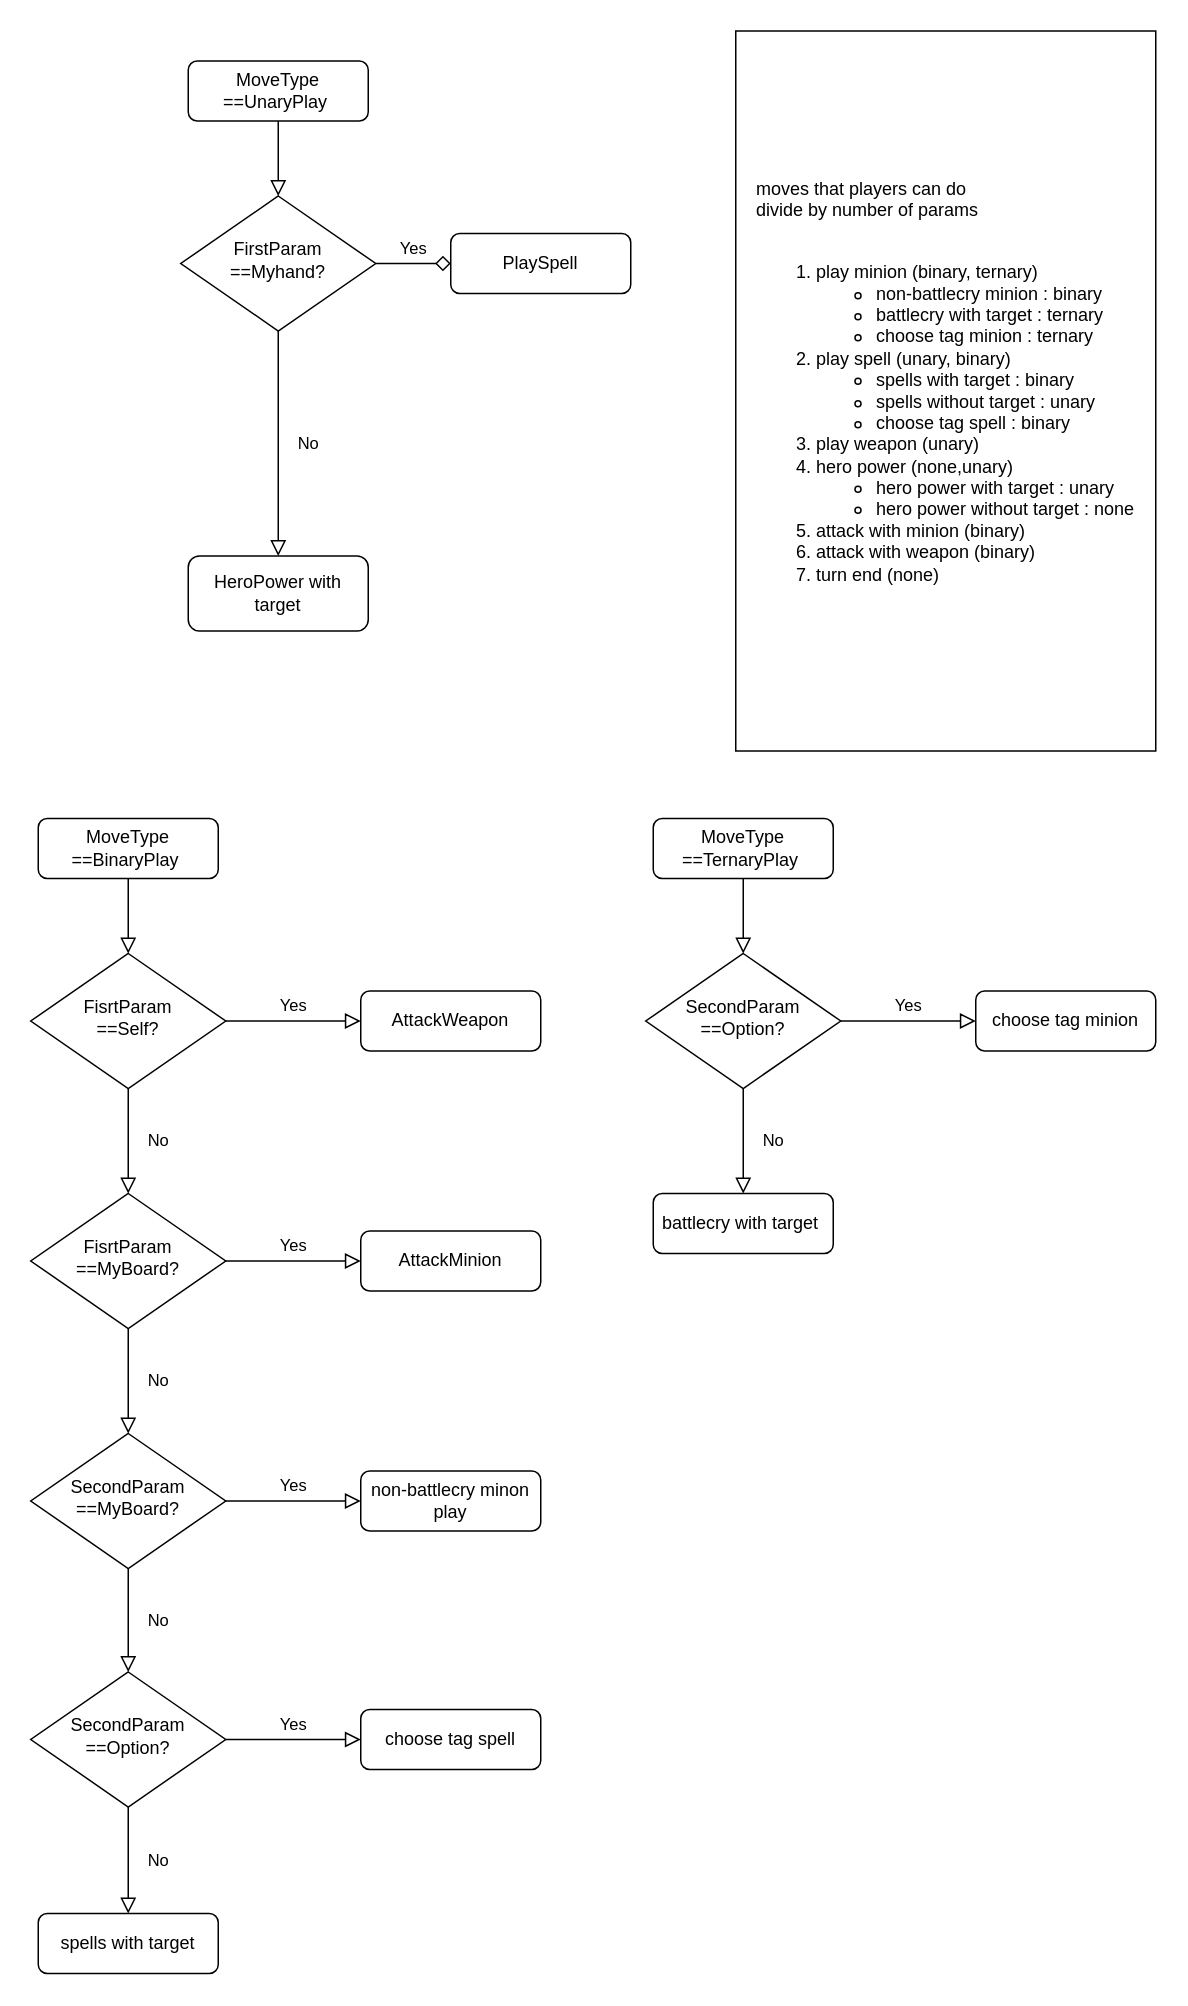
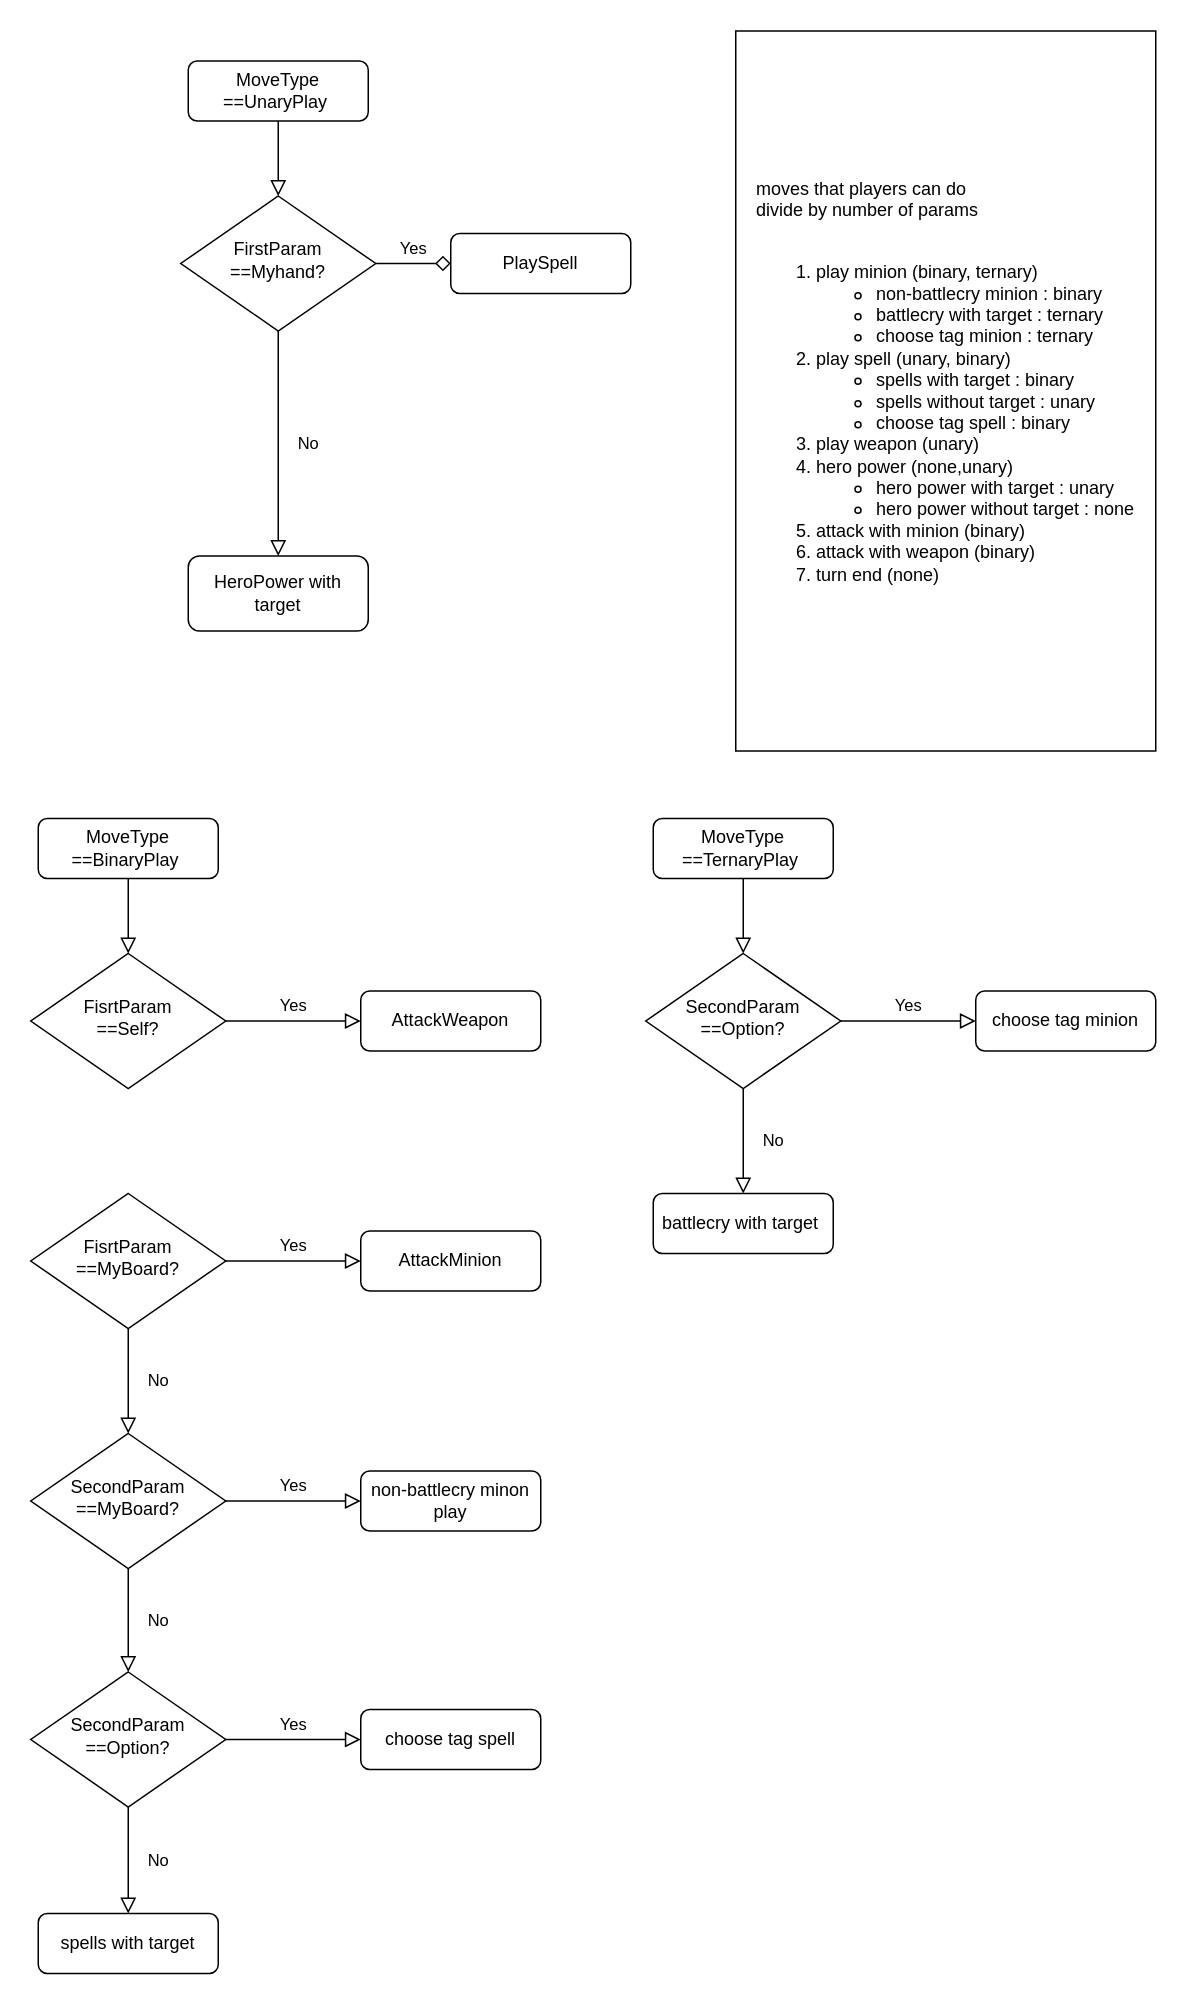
(128, 1133) -> none
